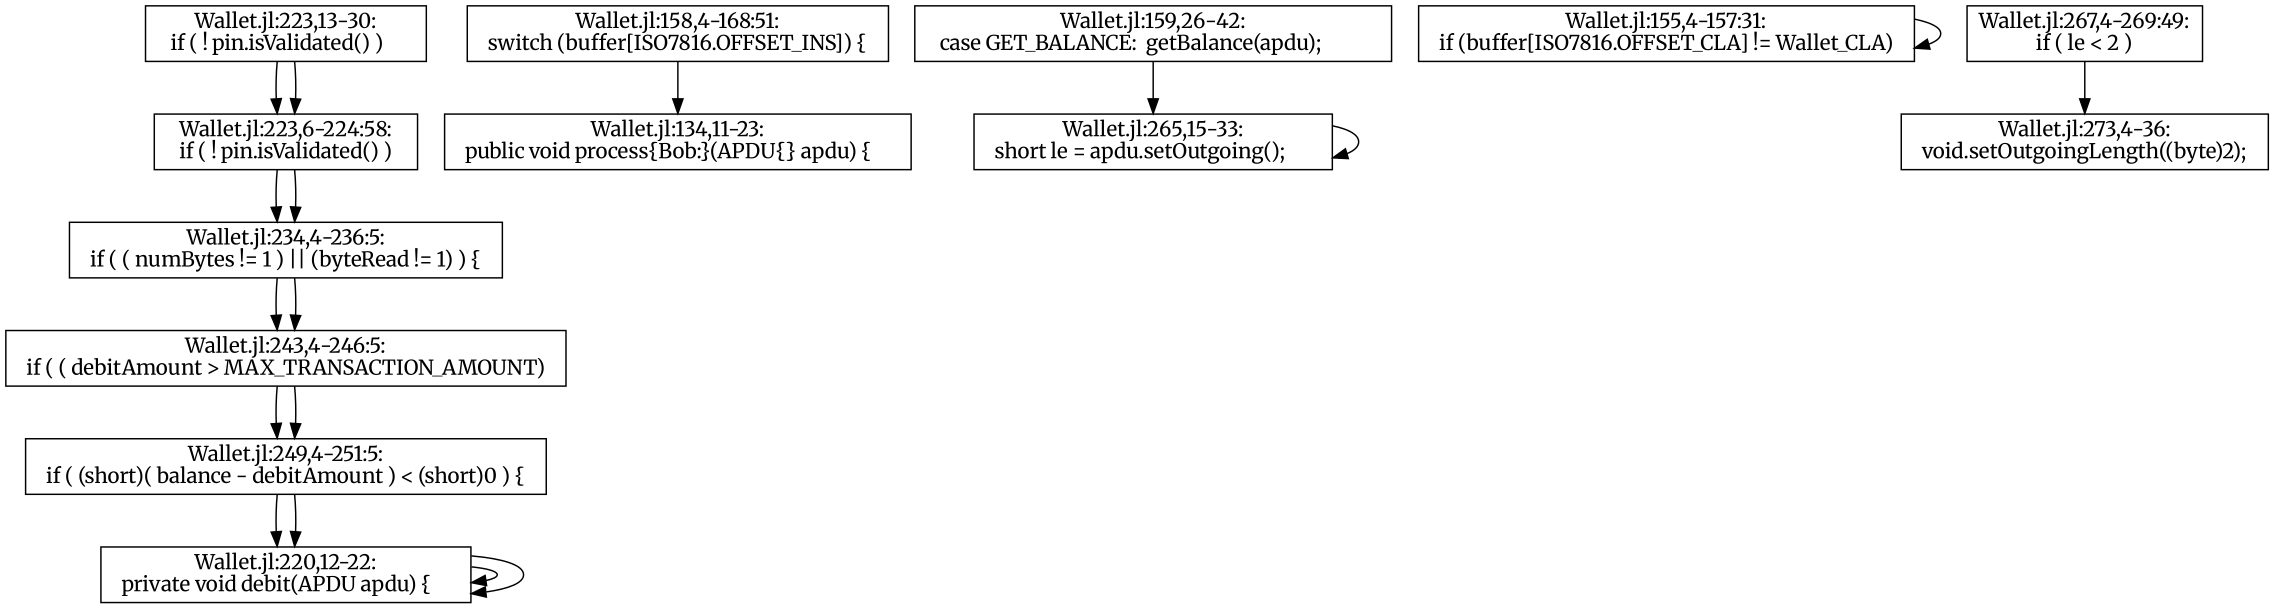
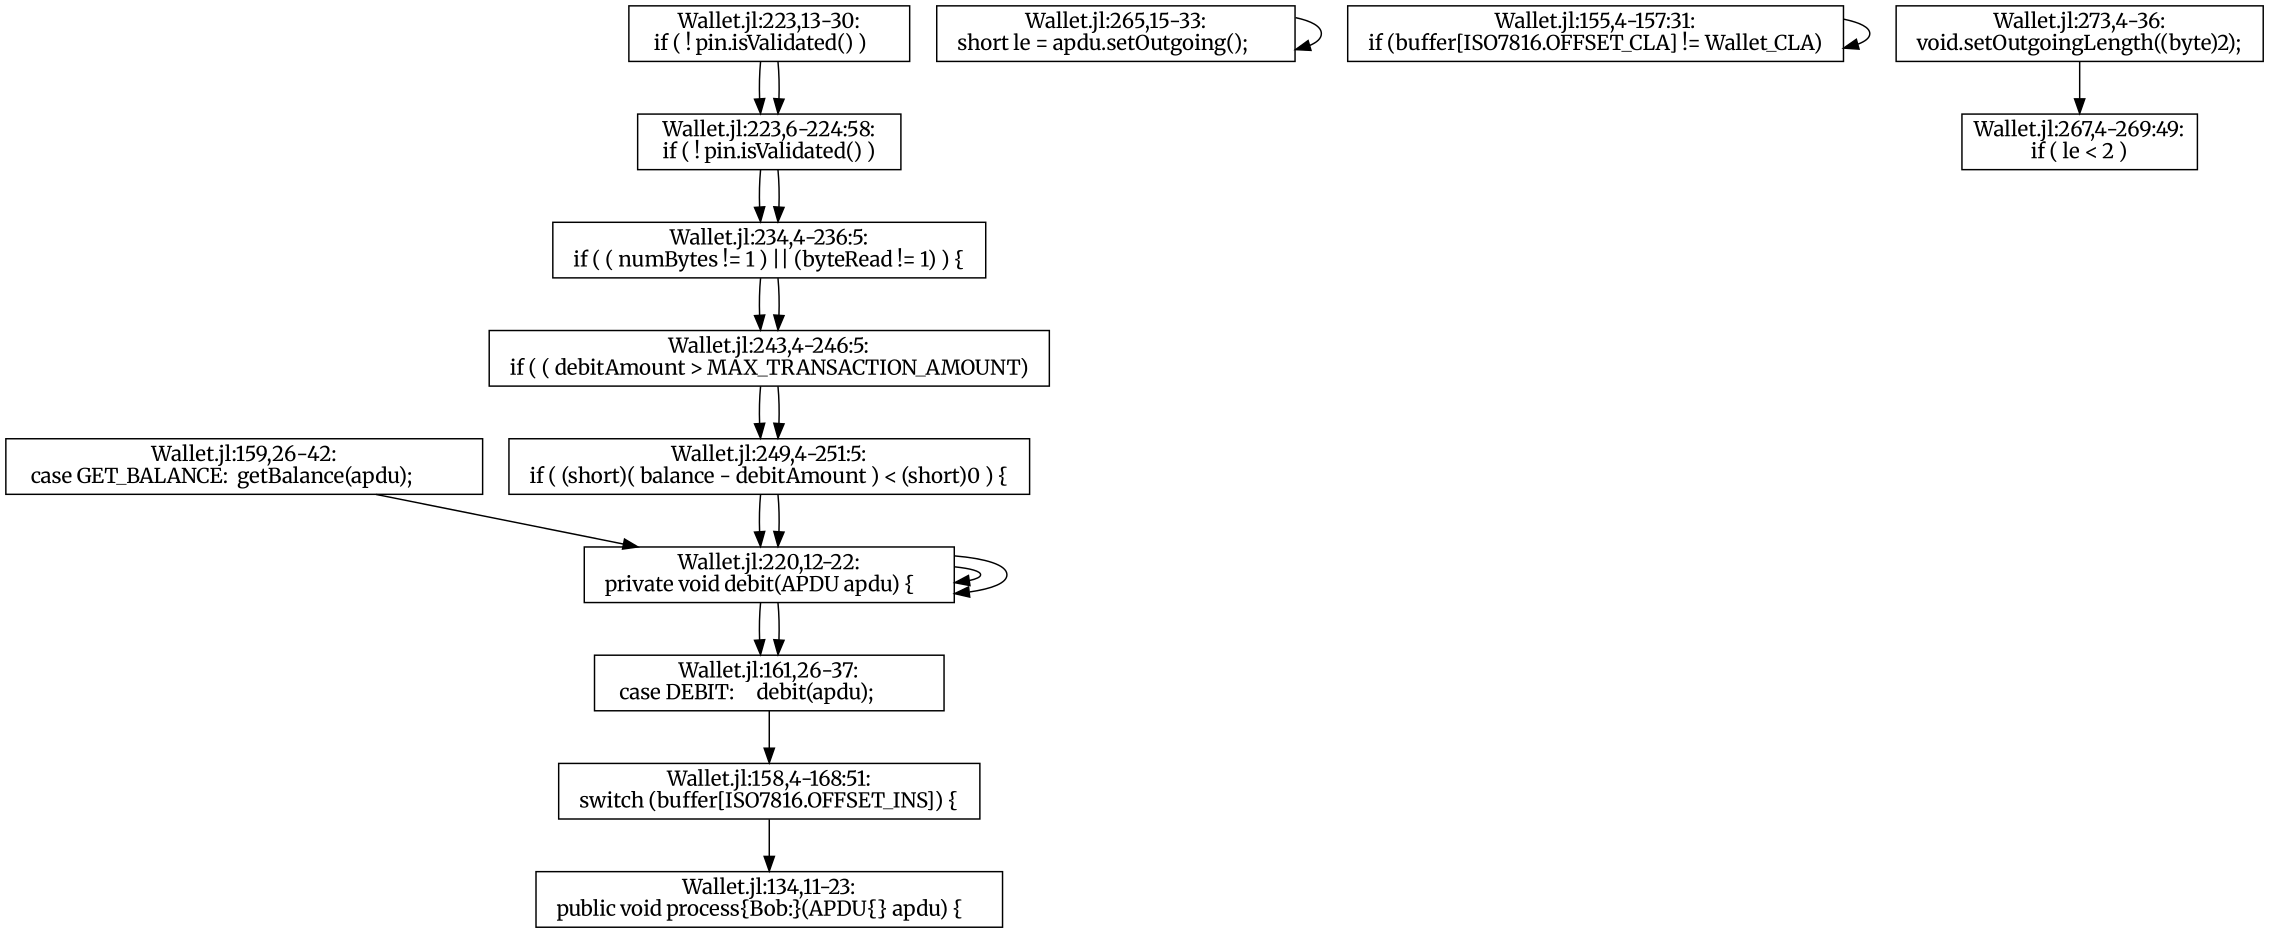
(1153, 80) -> (500, 519)
(2085, 80) -> (2080, 80)
none -> (769, 683)
